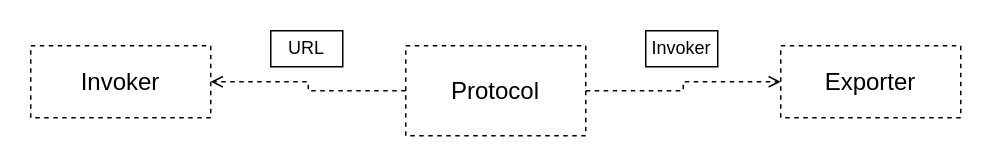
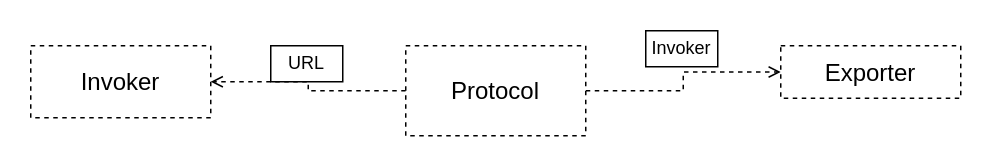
(307, 49) -> (307, 64)
(871, 82) -> (871, 72)
